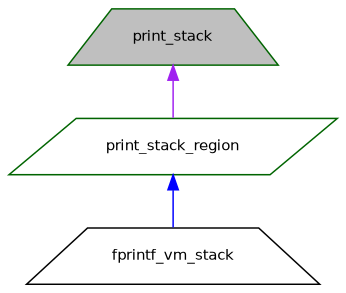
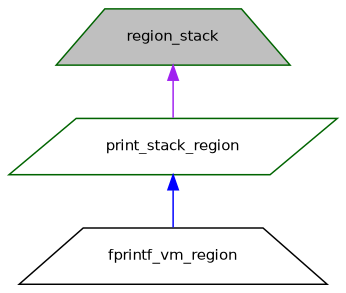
(173, 37) -> (173, 37)
(173, 256) -> (173, 256)
